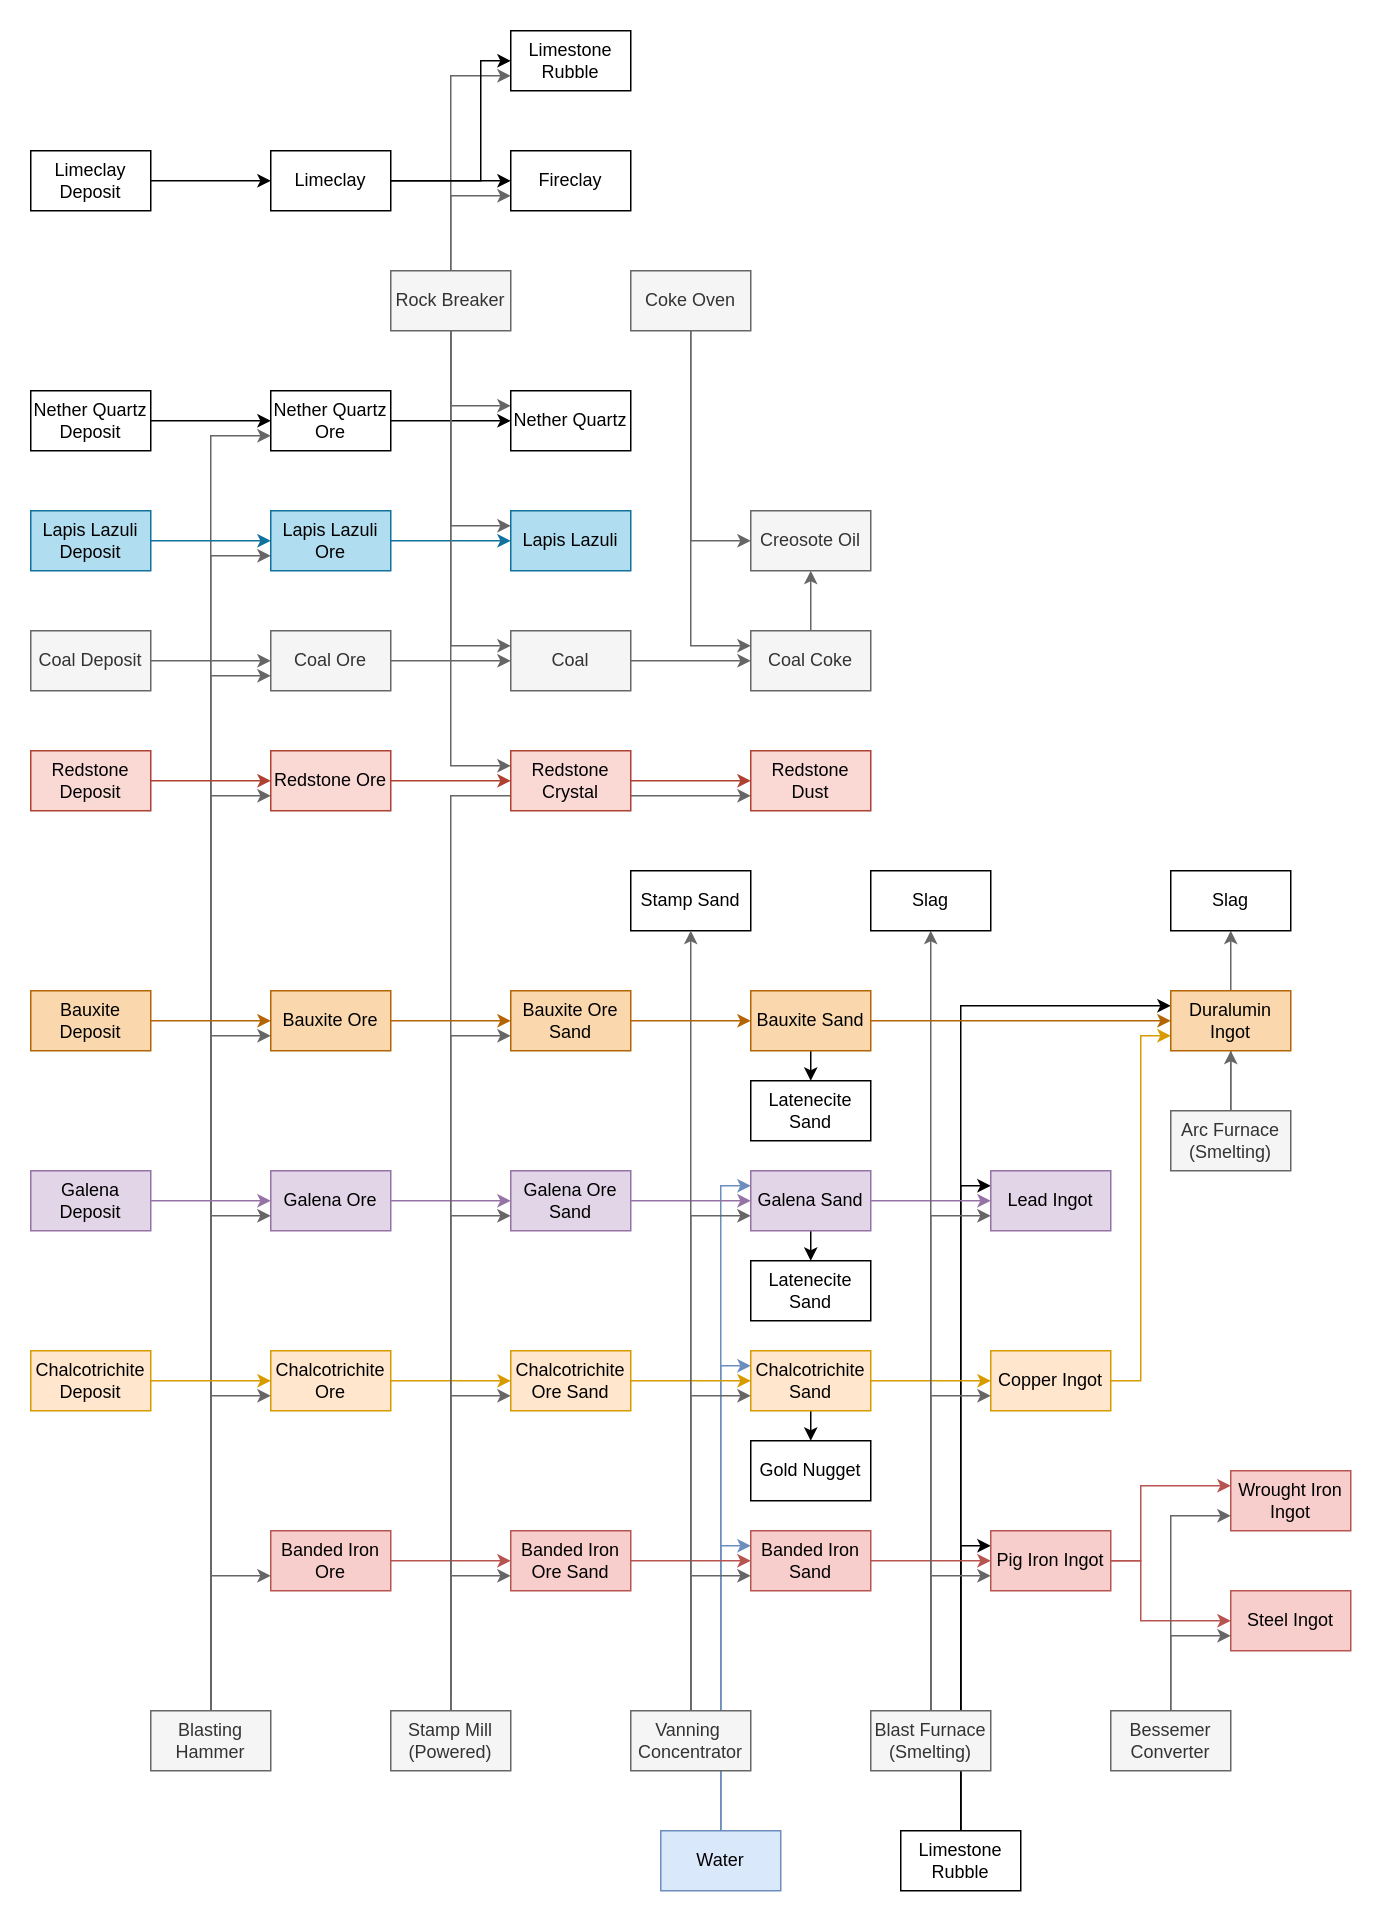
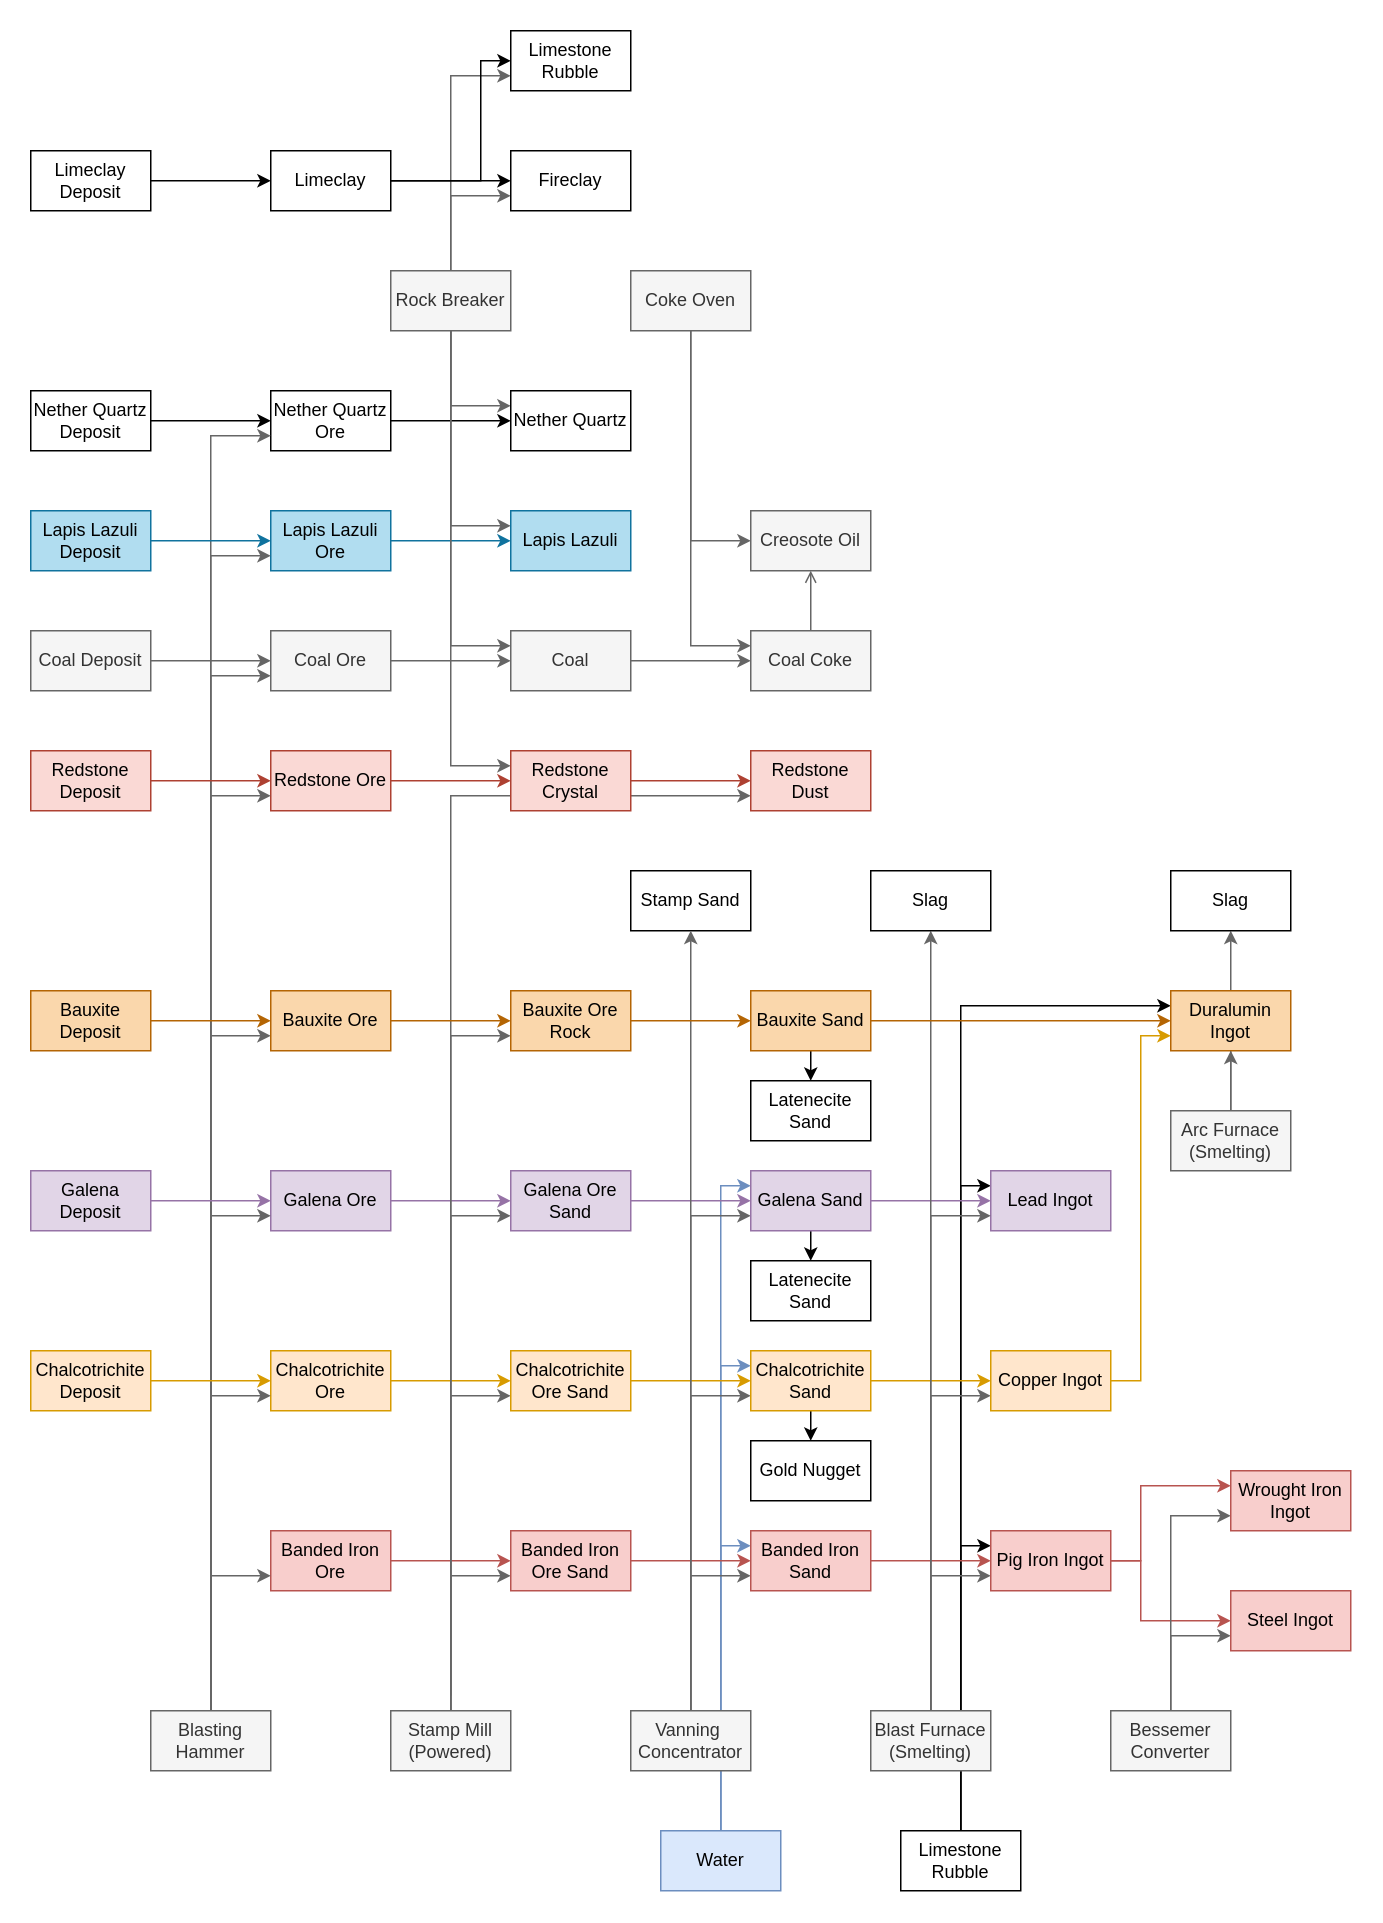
(811, 582) -> (811, 579)
(571, 1021) -> (571, 1021)
